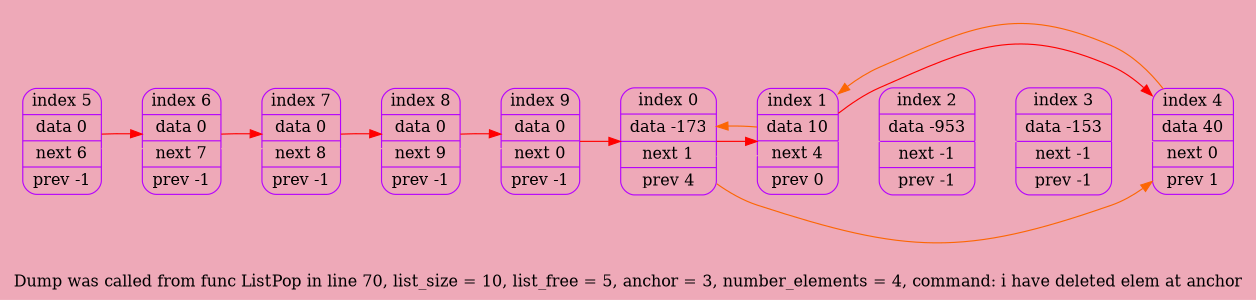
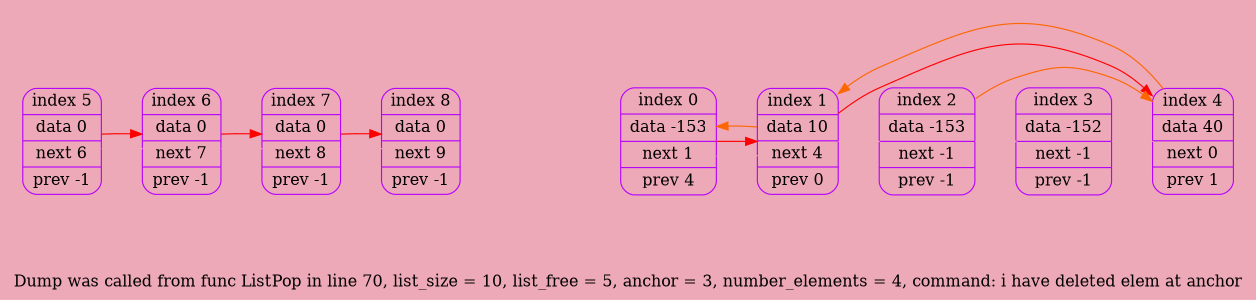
(669, 127) -> (669, 127)
(927, 127) -> (927, 127)
(1064, 127) -> (1064, 127)
(540, 141) -> none
(929, 242) -> (1058, 68)
